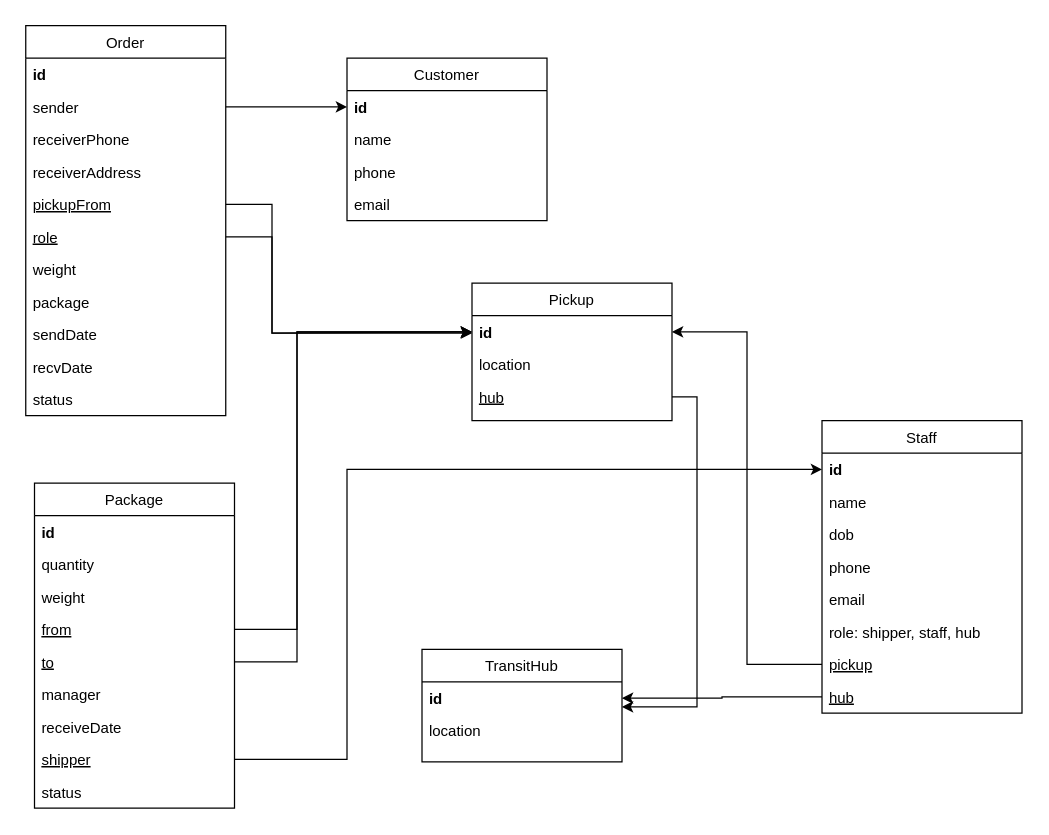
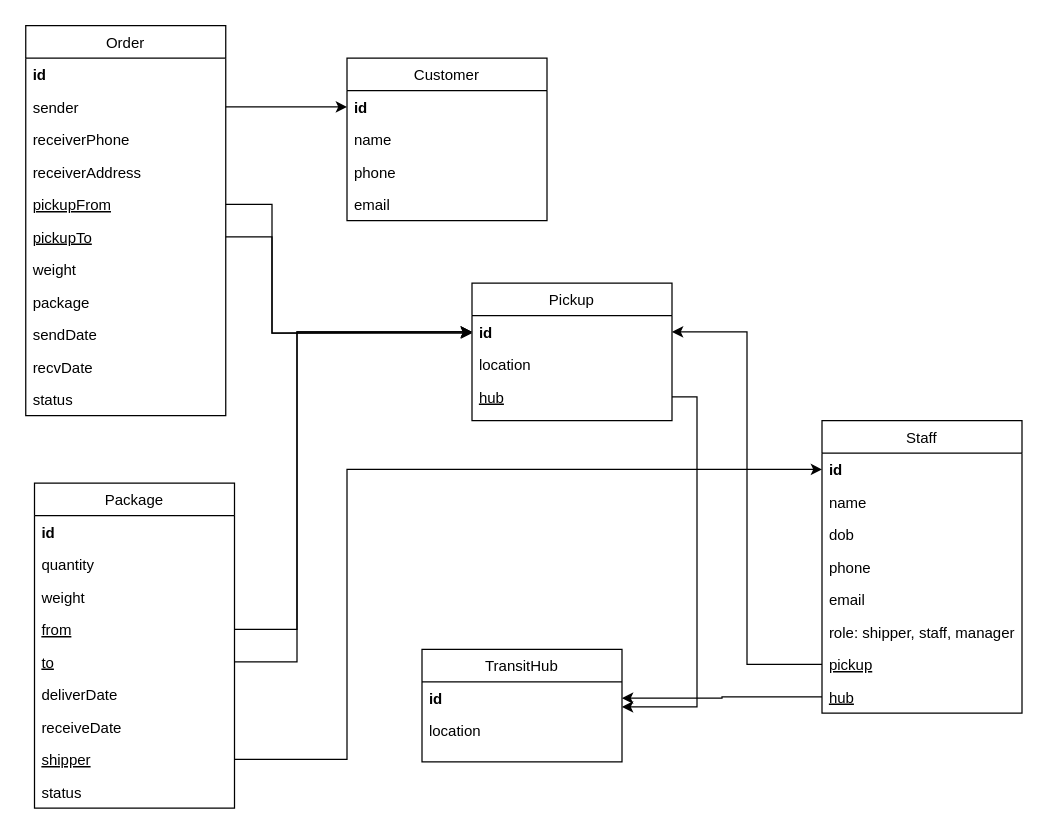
(47, 238) -> (64, 238)
(918, 633) -> (935, 633)
(71, 695) -> (84, 695)
